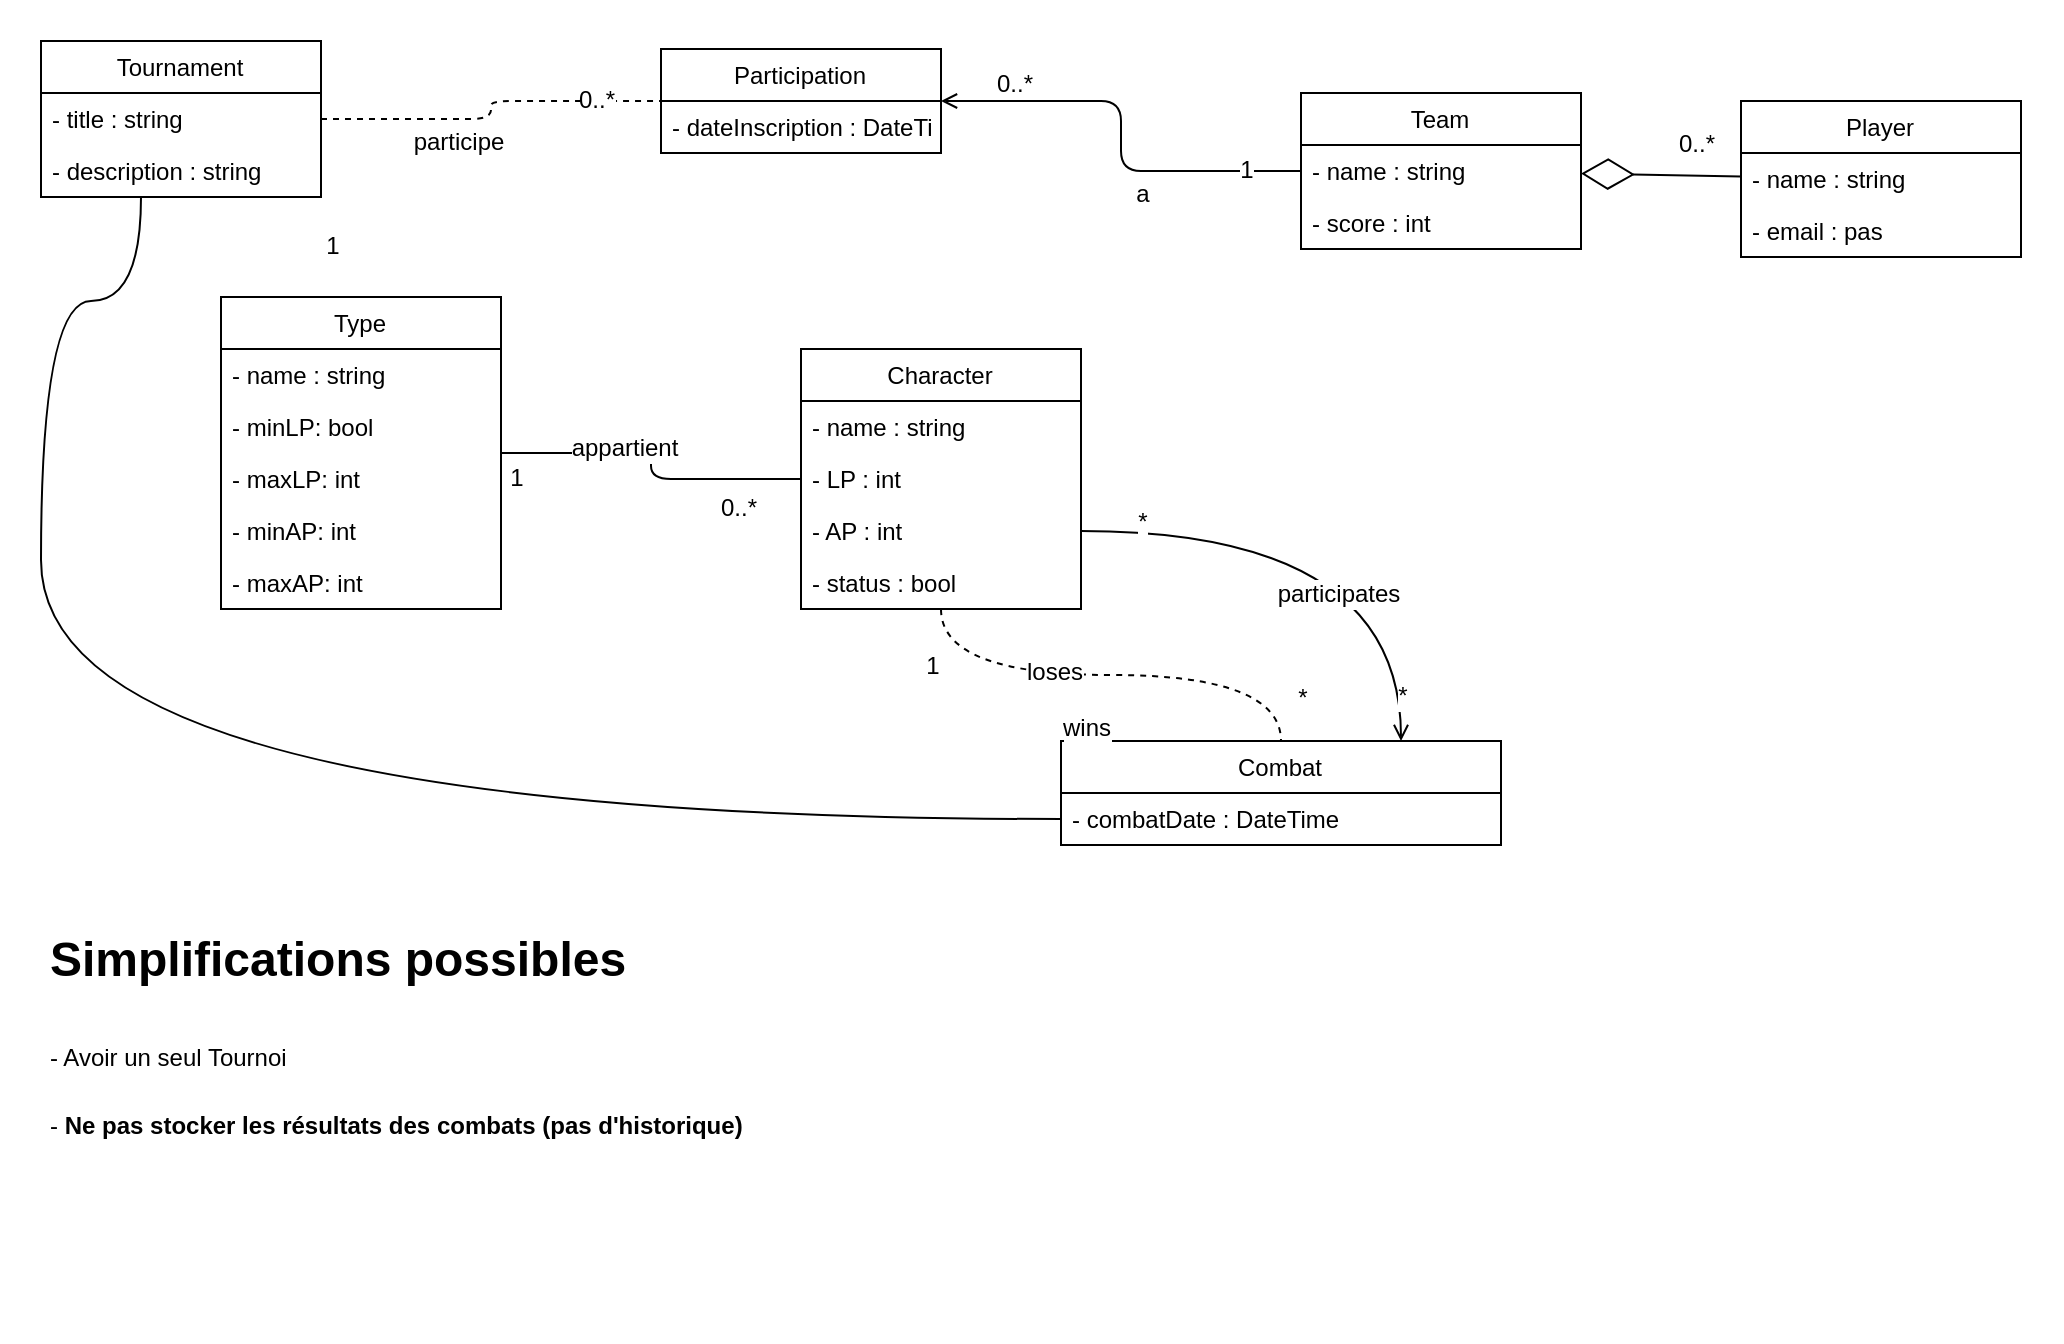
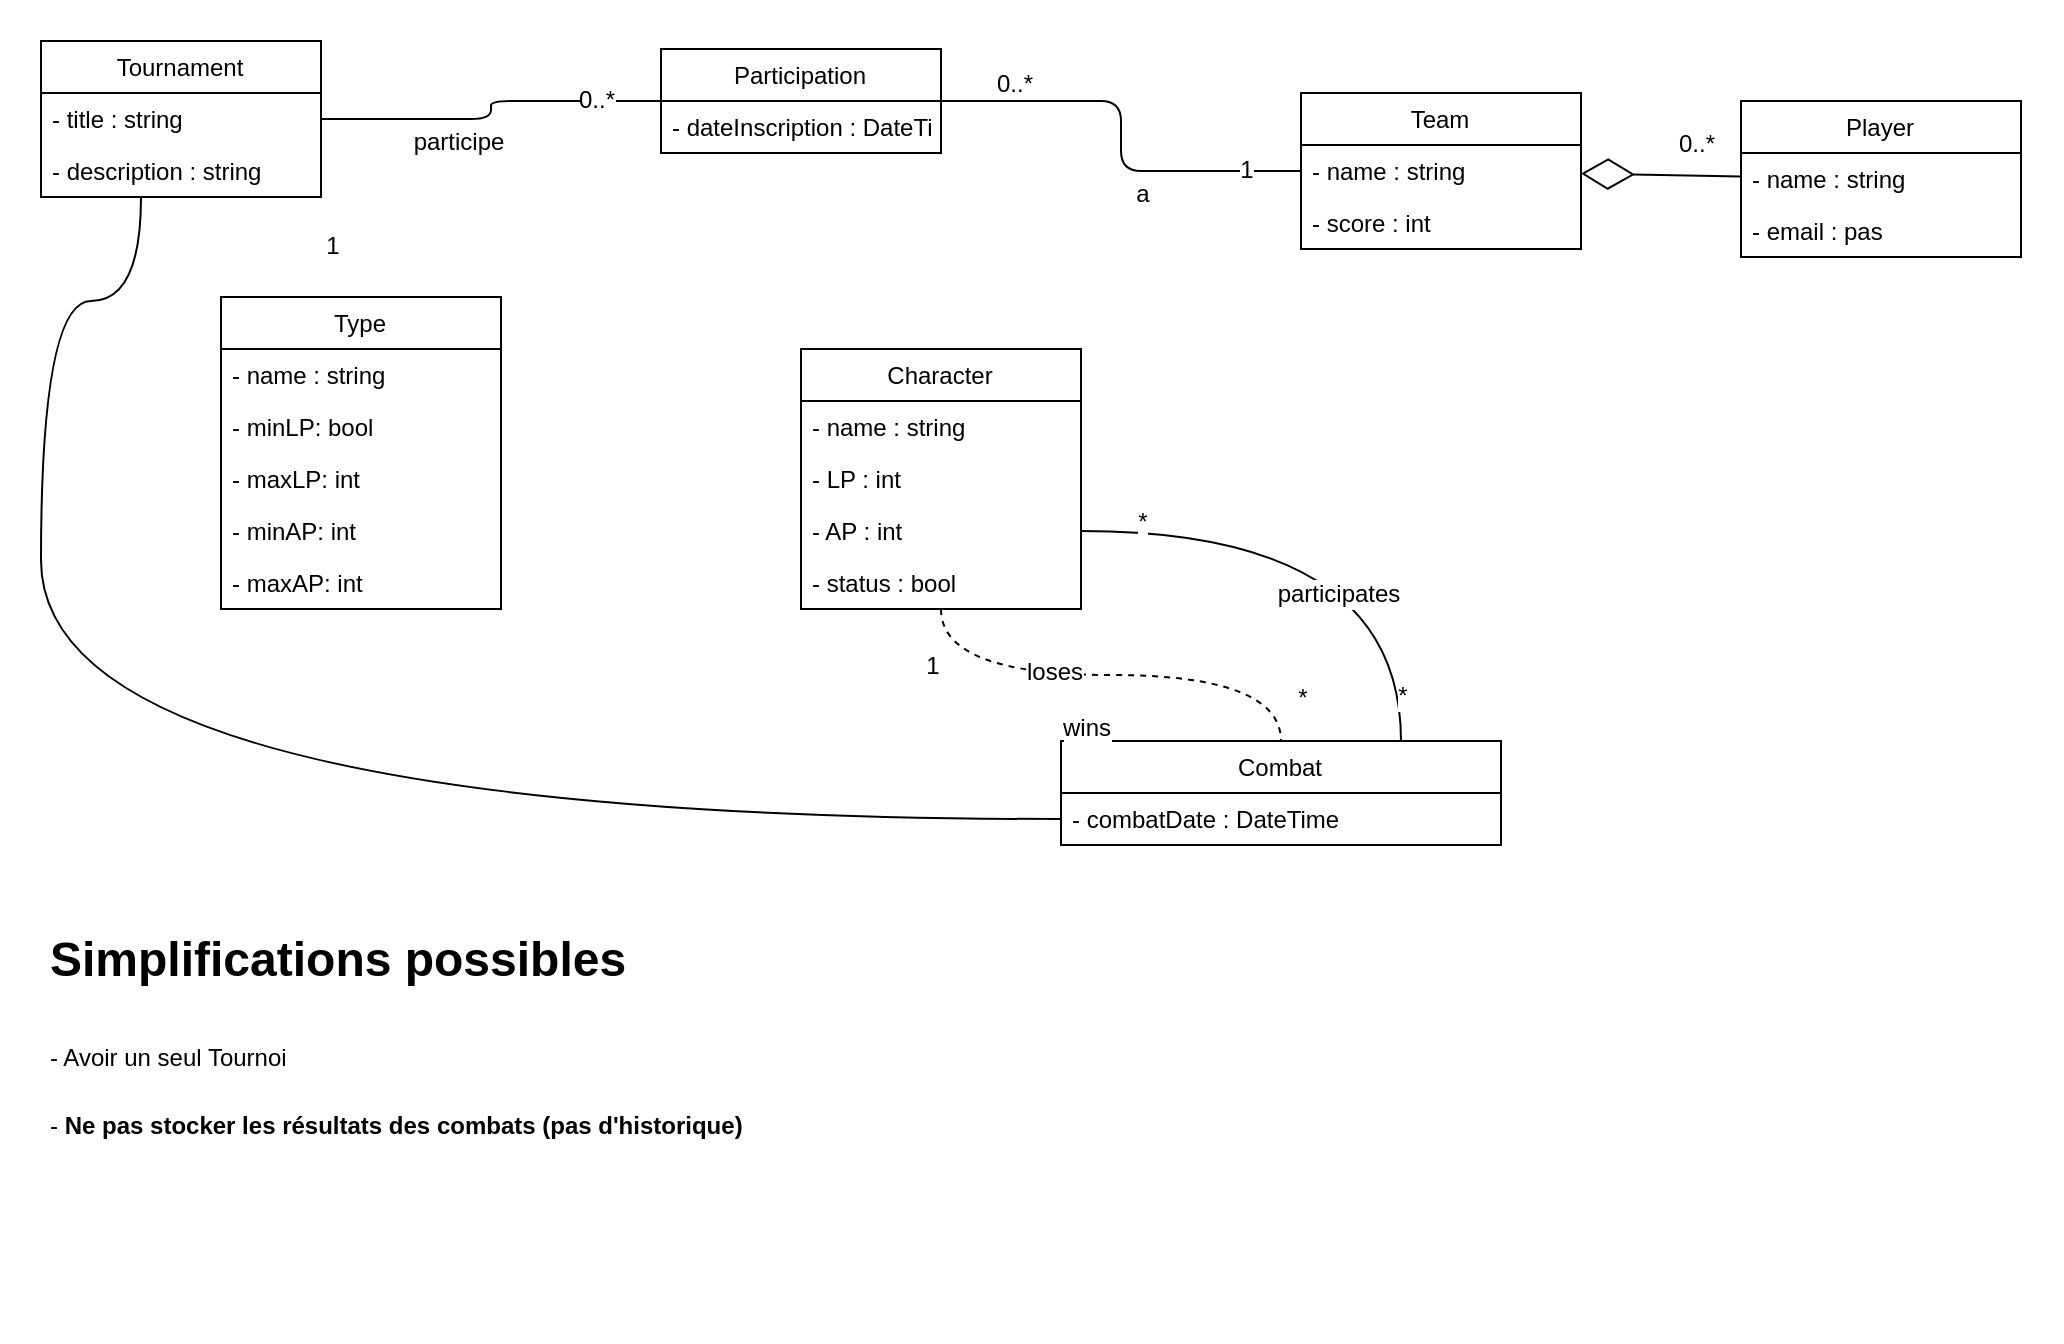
(948, 101) -> (949, 101)
(451, 119) -> (451, 119)
(651, 466) -> none
(1401, 733) -> (1400, 733)
